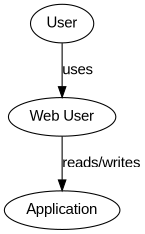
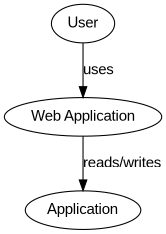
(62, 117) -> (83, 117)
